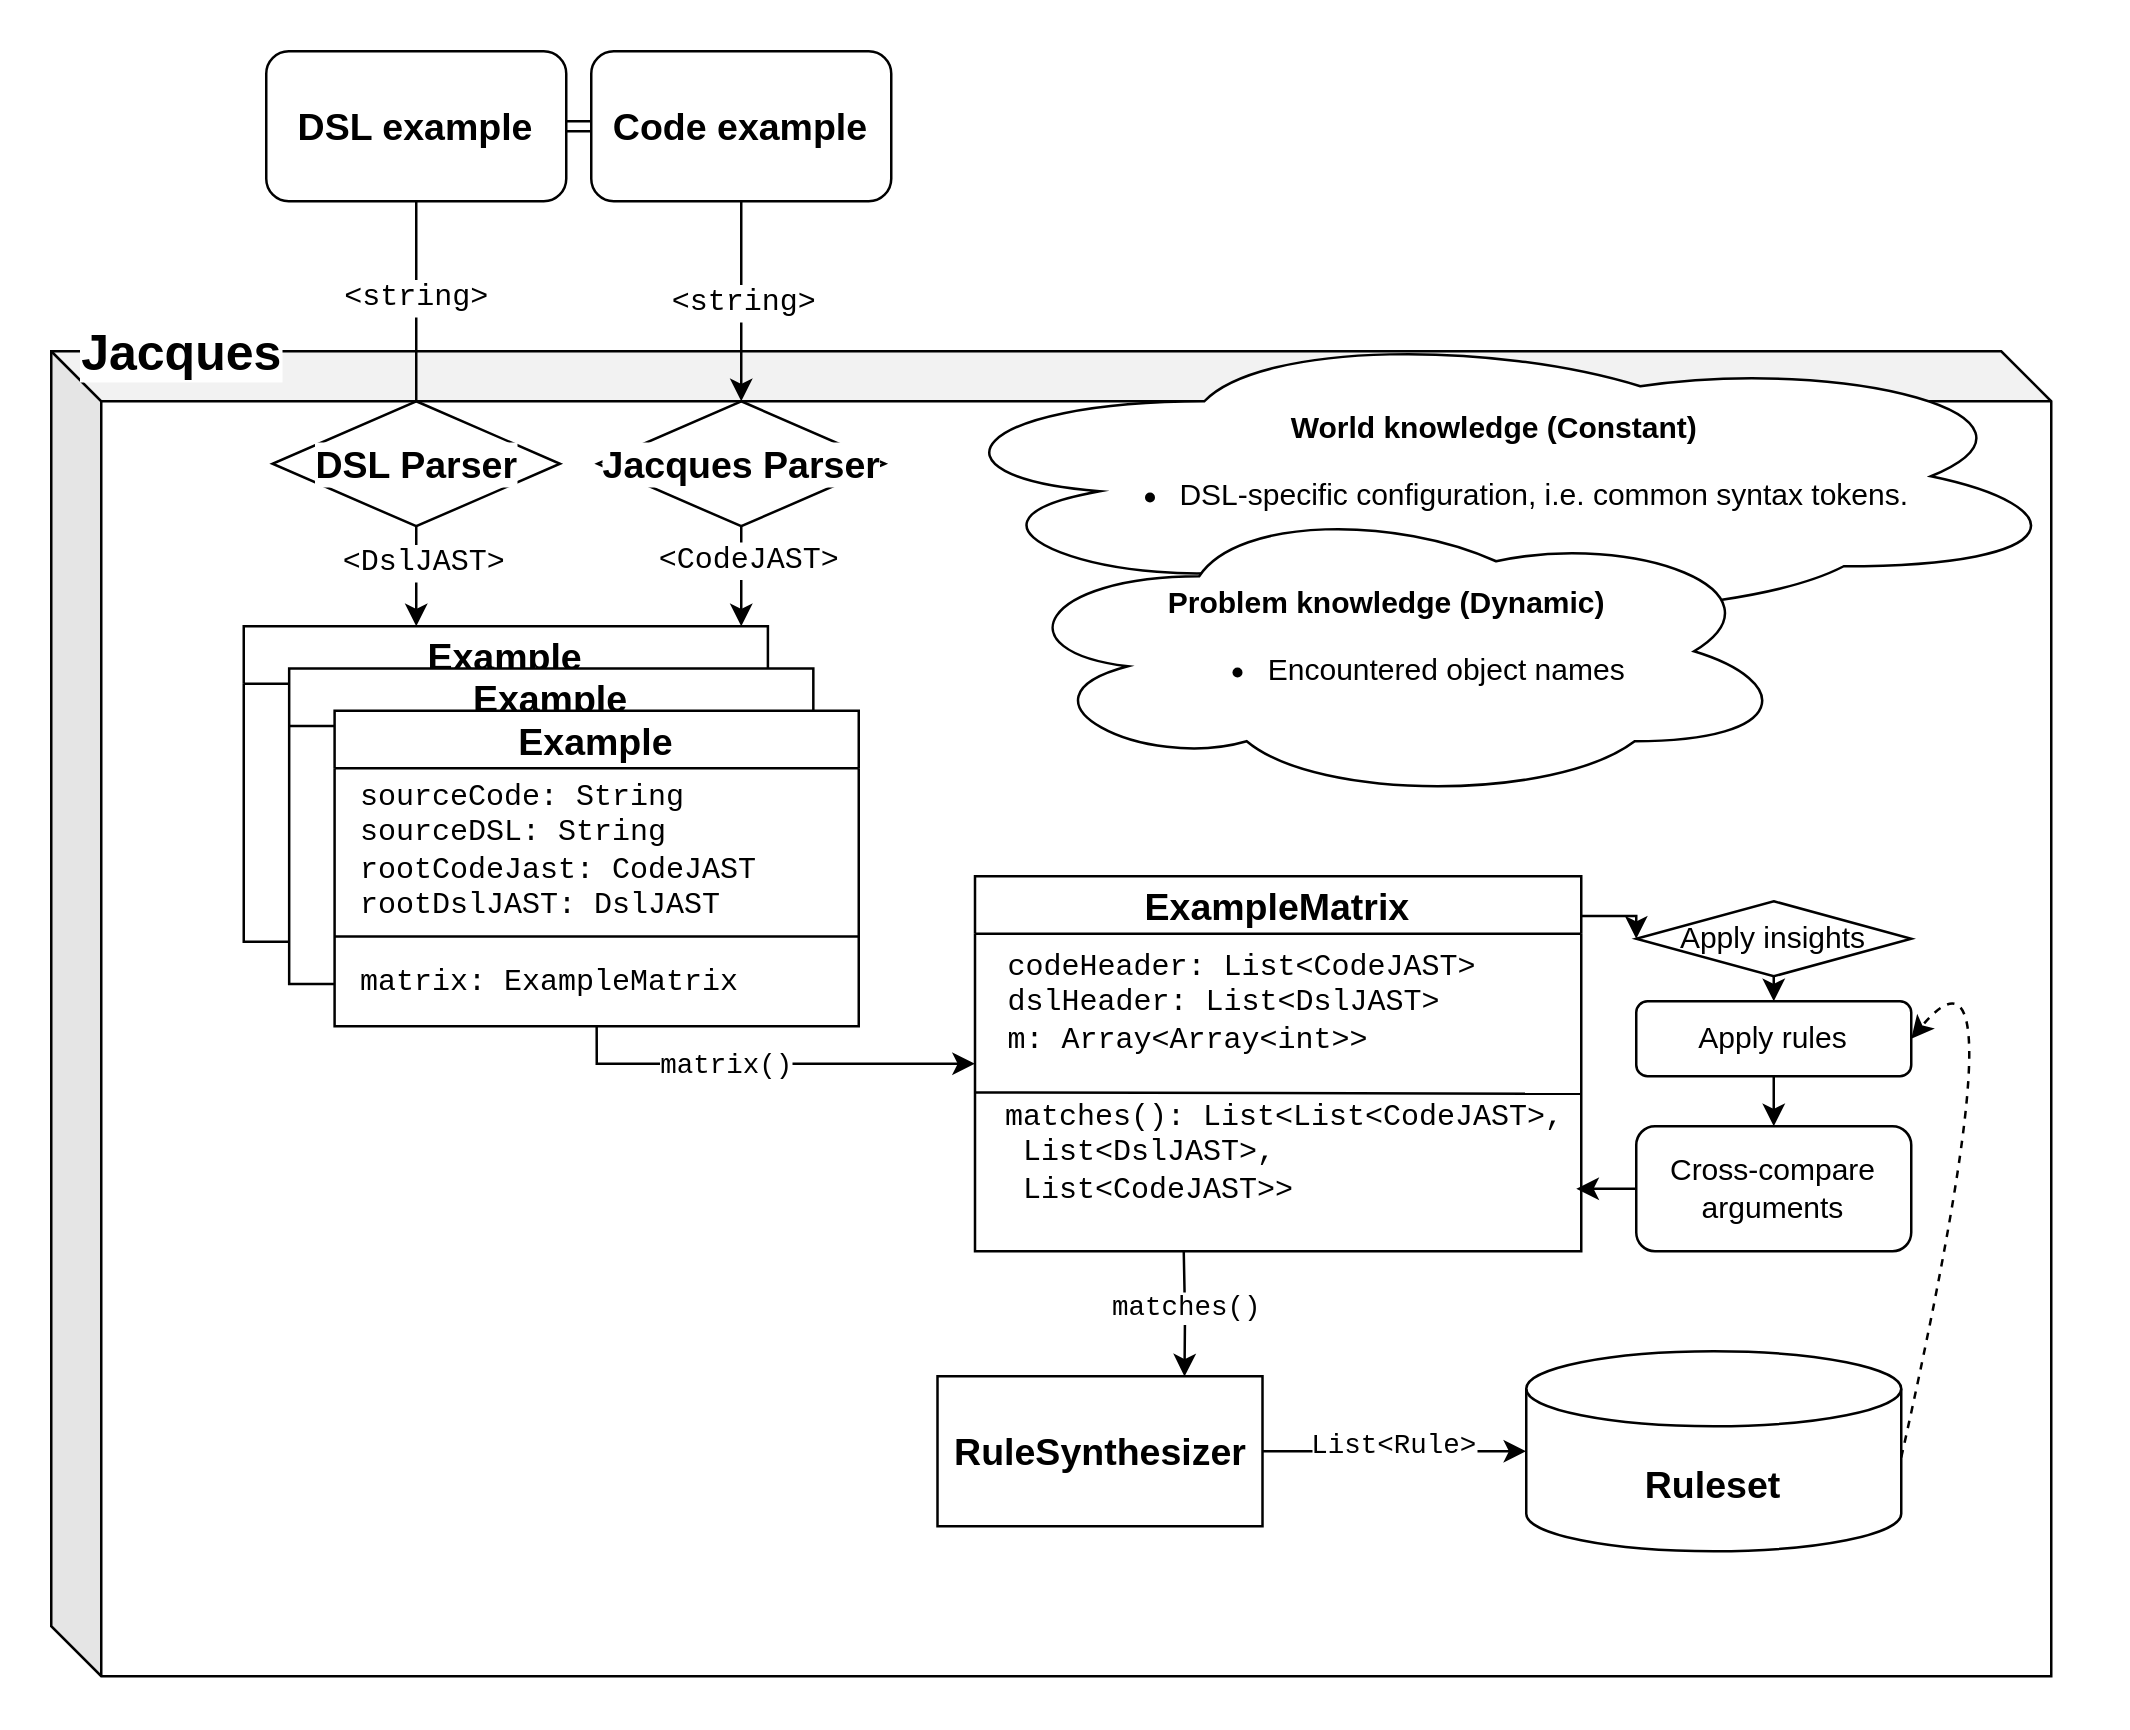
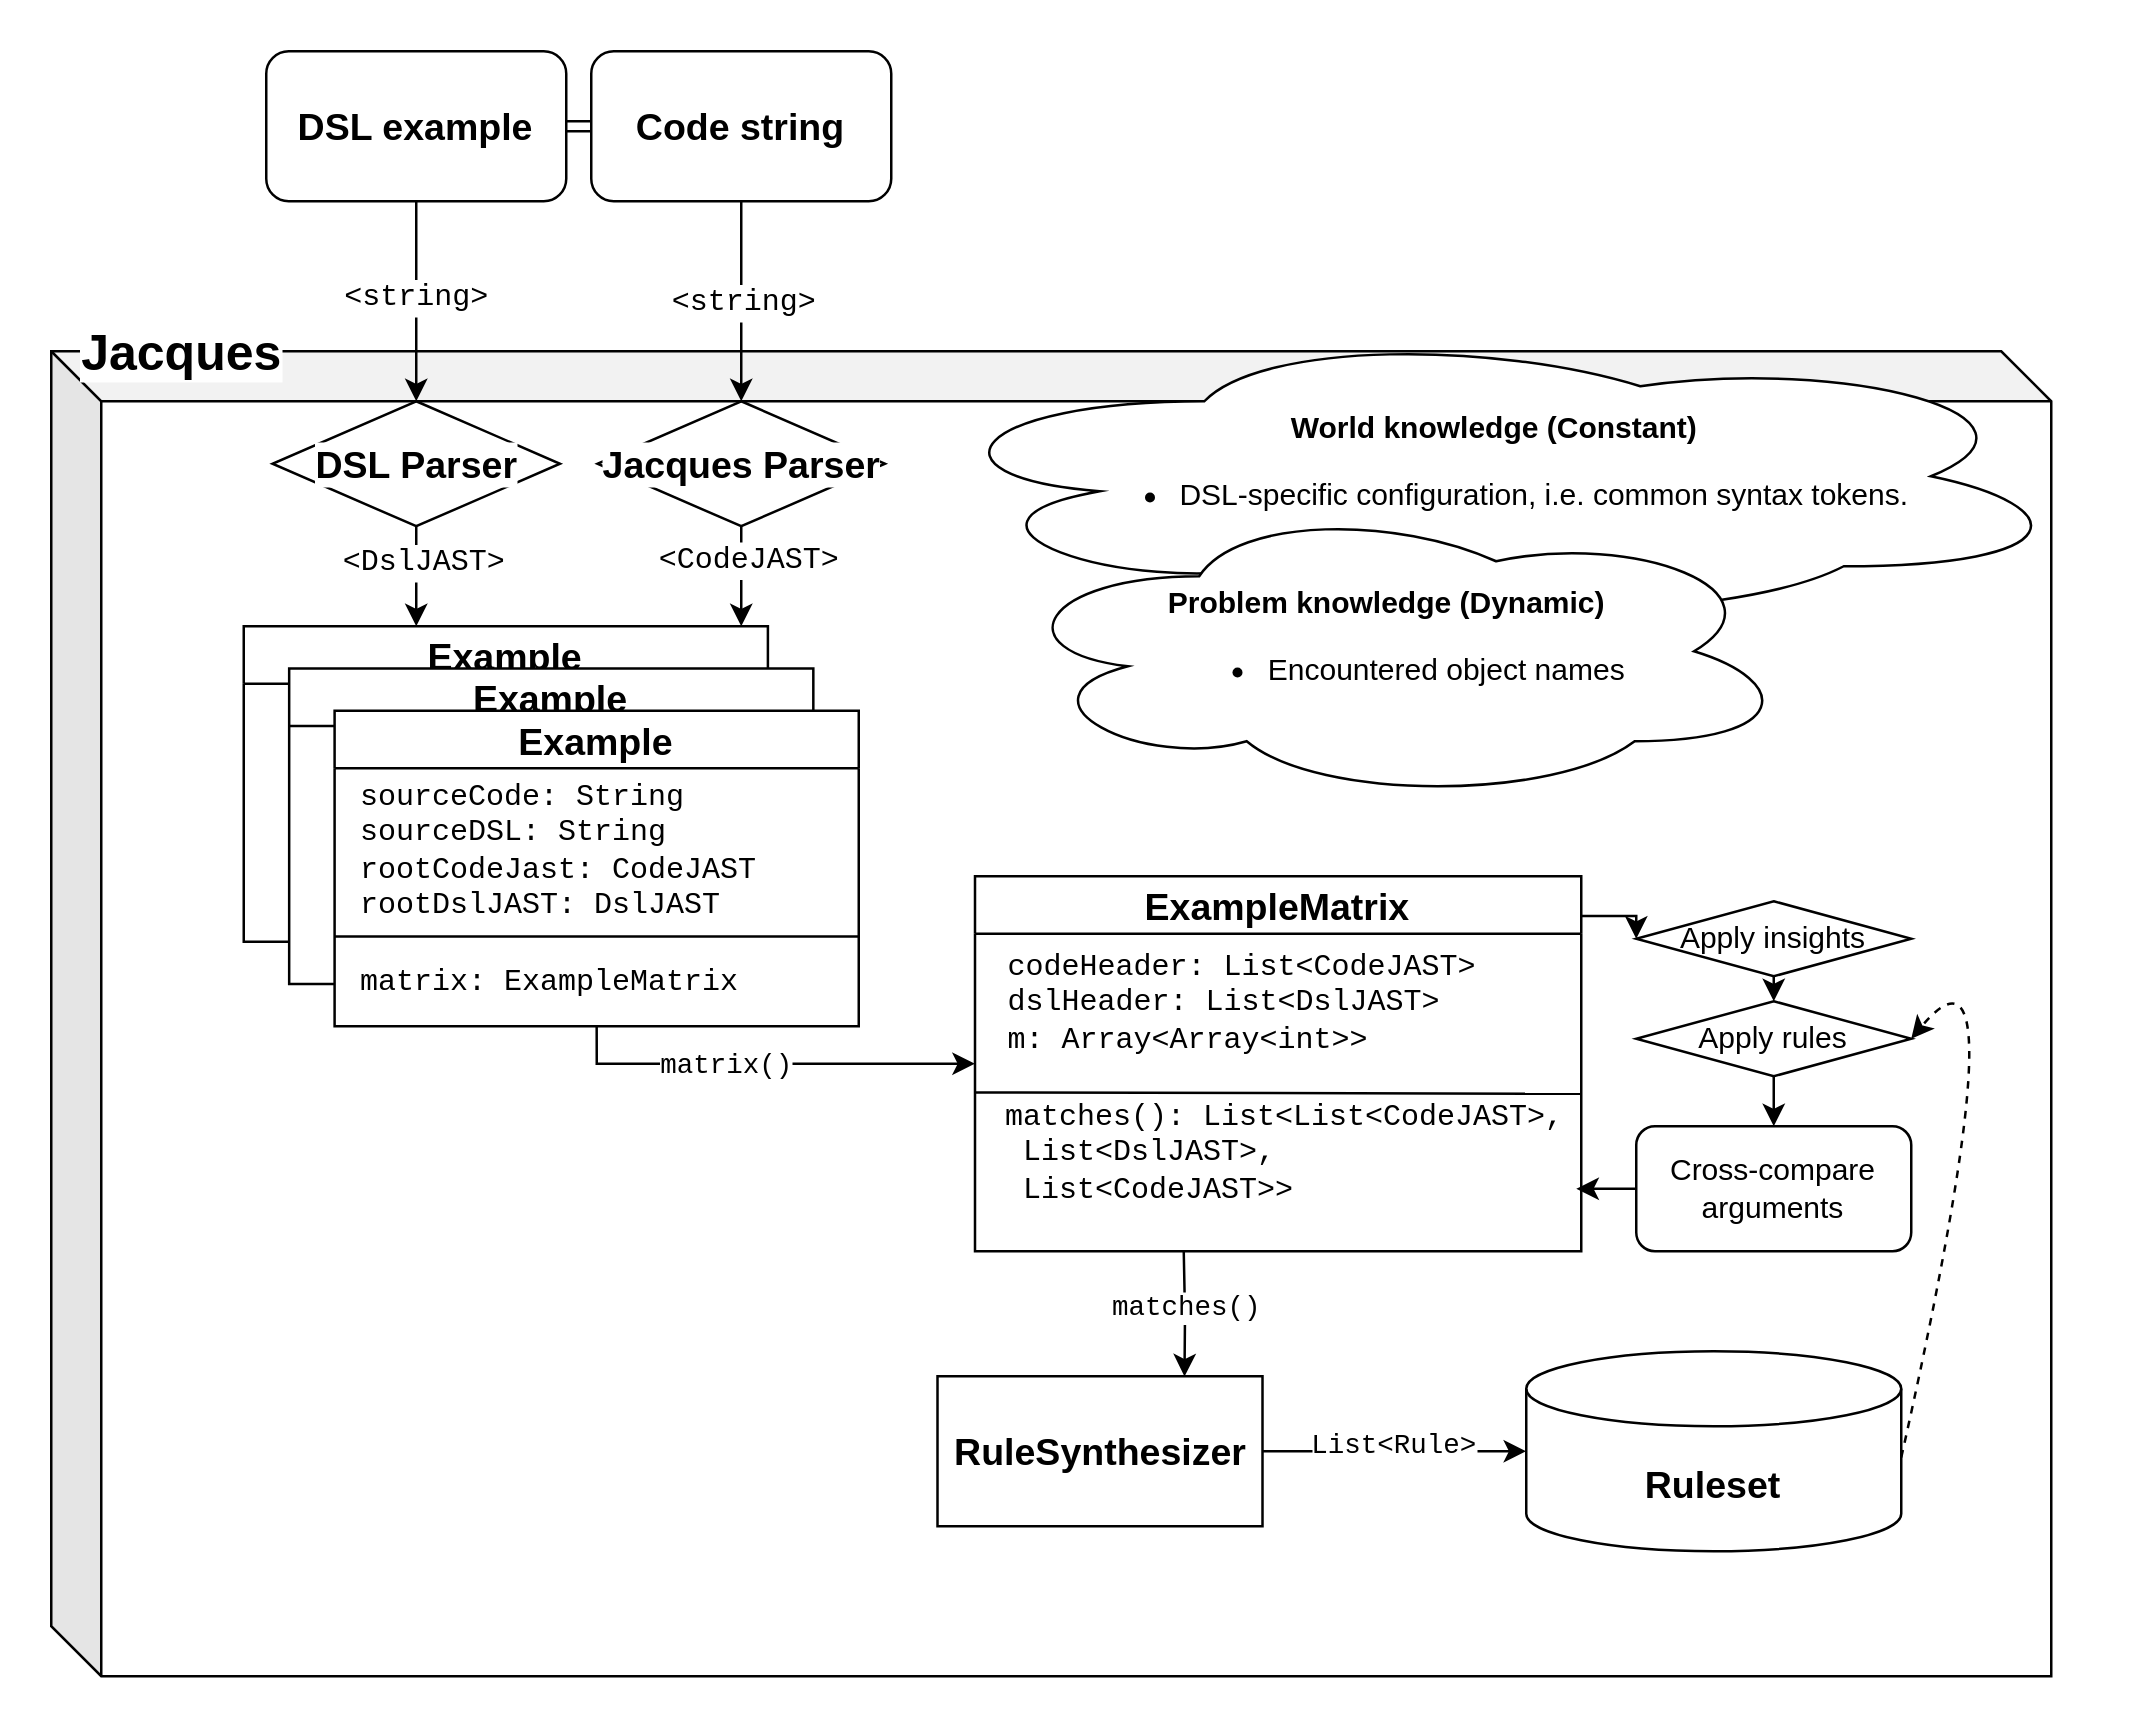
(741, 126) -> (741, 126)
(416, 389) -> (416, 383)
(1774, 1039) -> (1774, 1039)
